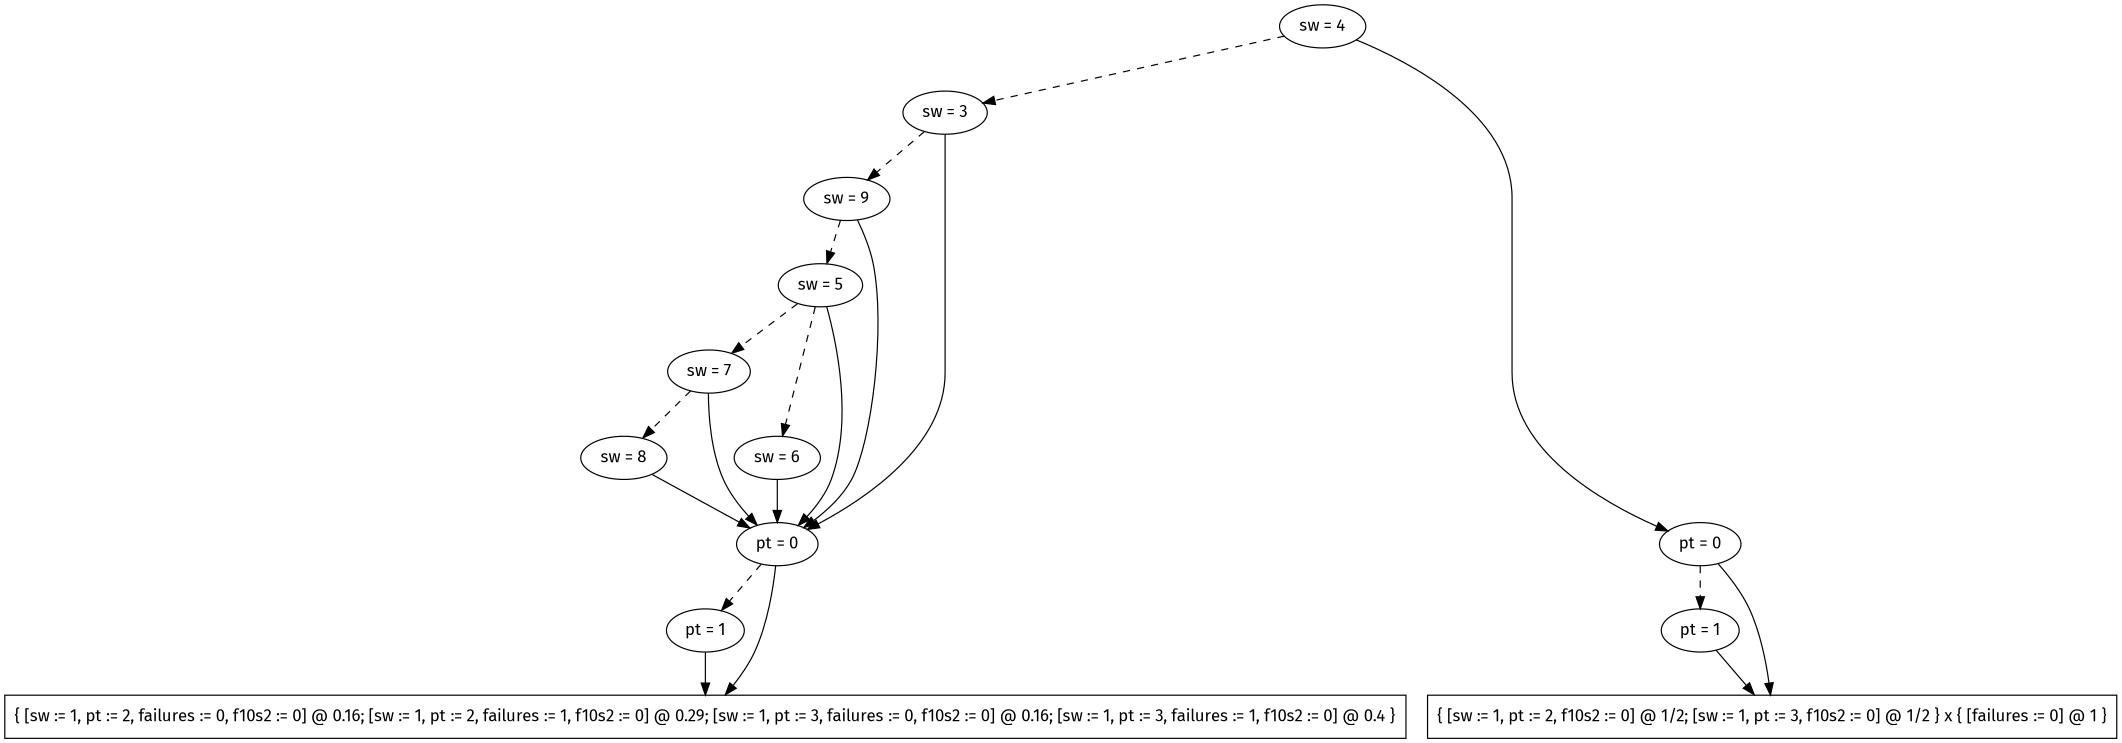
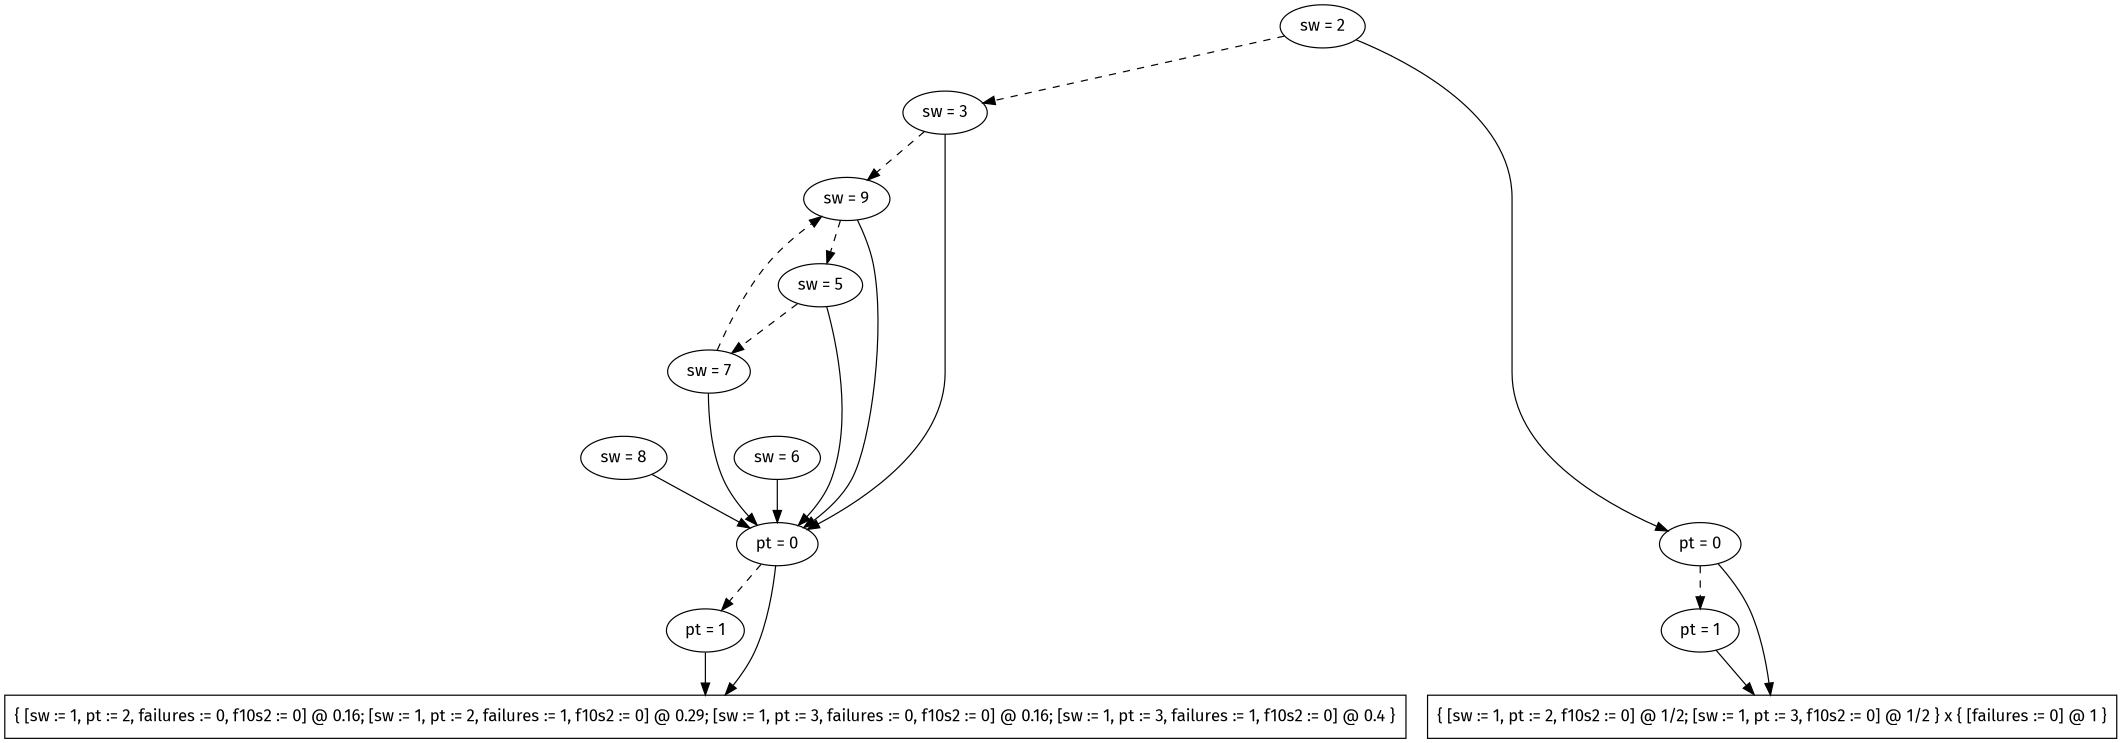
(1323, 26) -> (1323, 26)
(800, 366) -> none
(671, 410) -> (755, 280)
